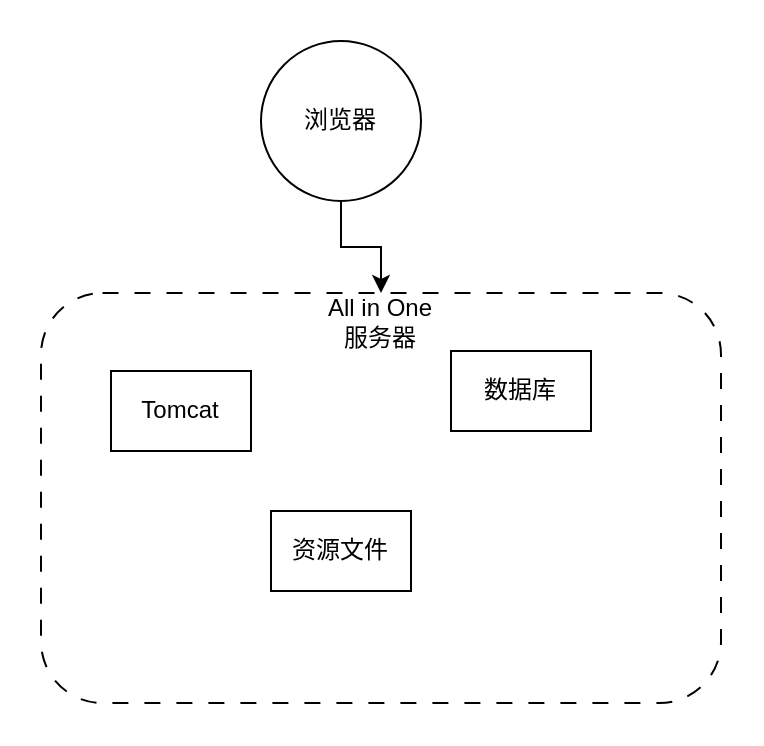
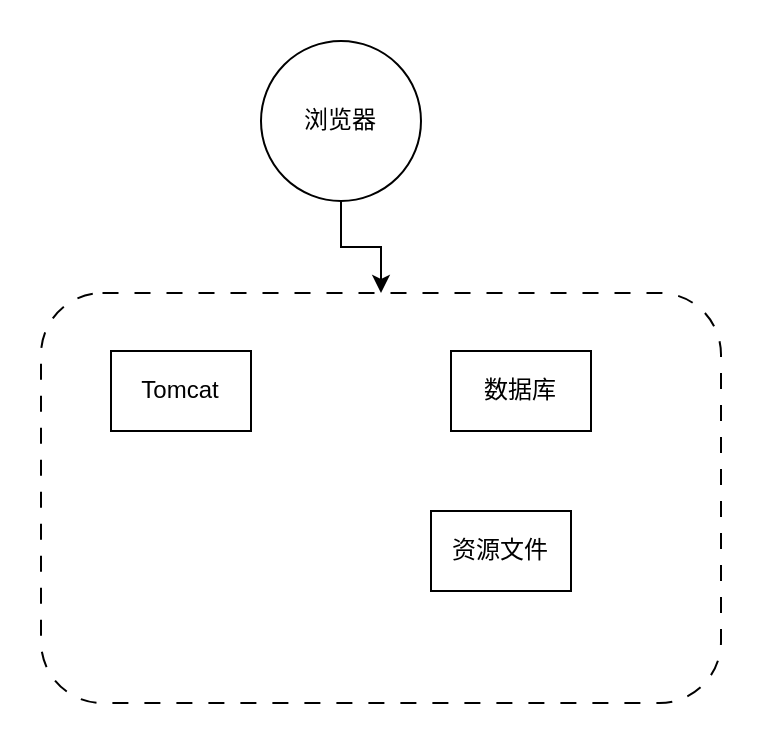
(381, 323) -> none
(181, 411) -> (181, 391)
(341, 551) -> (501, 551)
